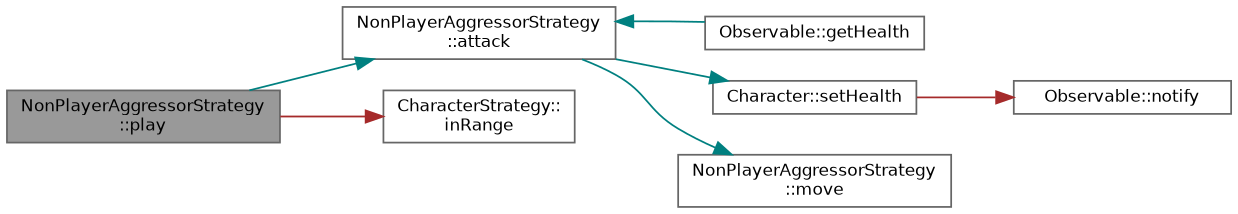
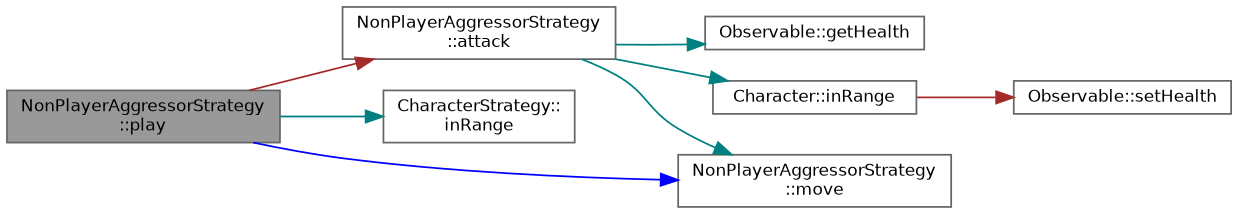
(669, 21) -> (652, 45)
(303, 77) -> (303, 77)
(815, 97) -> (815, 97)
(1122, 97) -> (1122, 97)
(323, 117) -> (323, 117)
none -> (456, 170)
